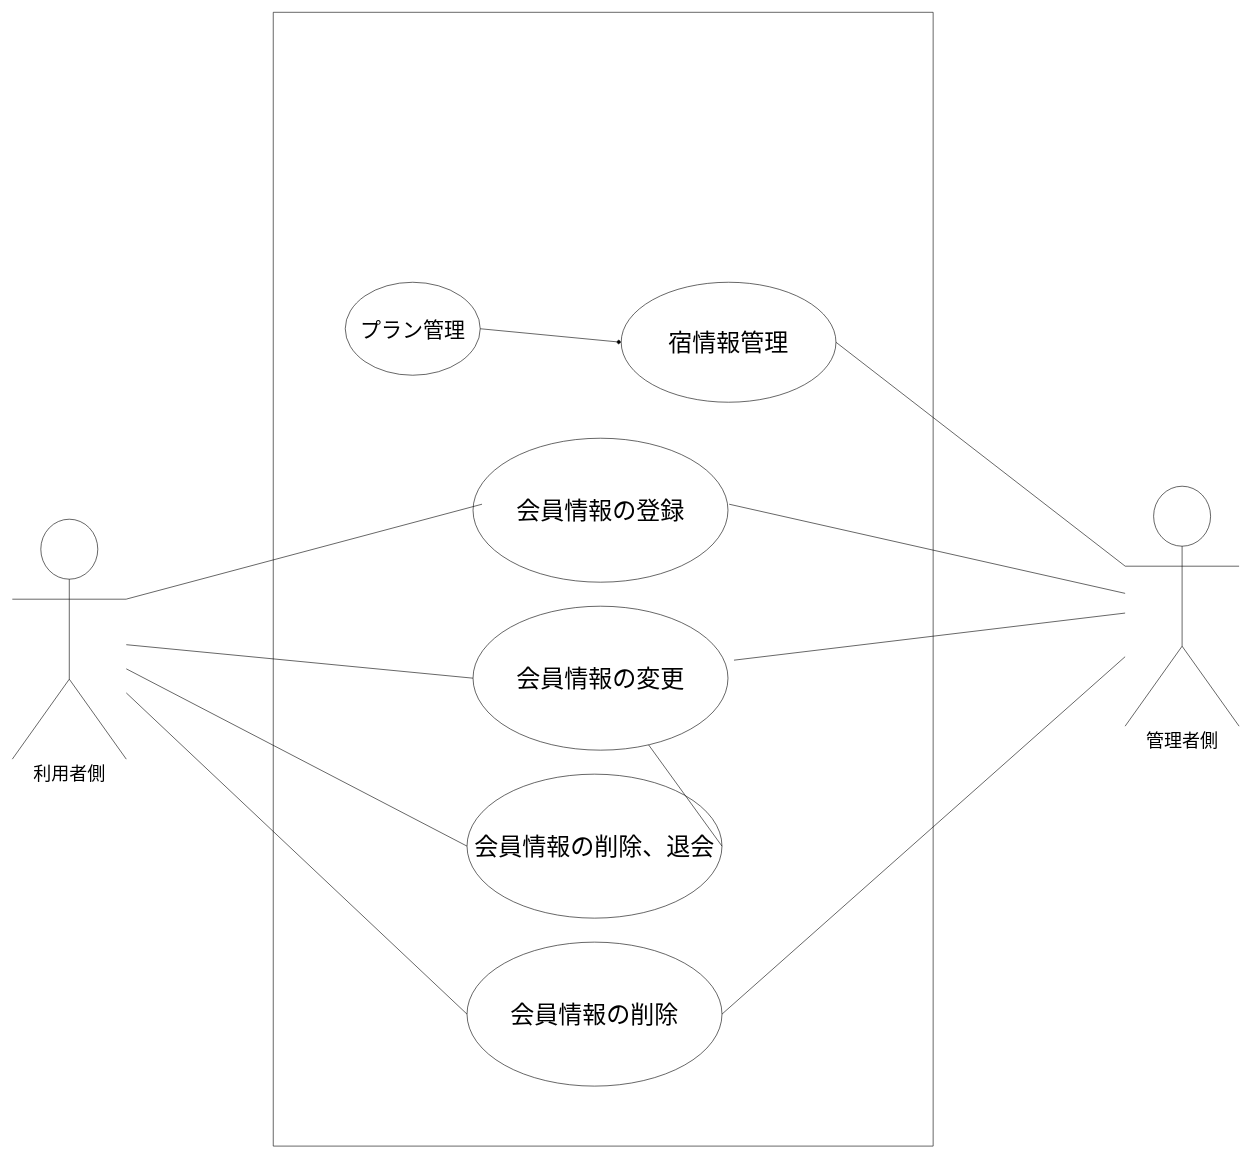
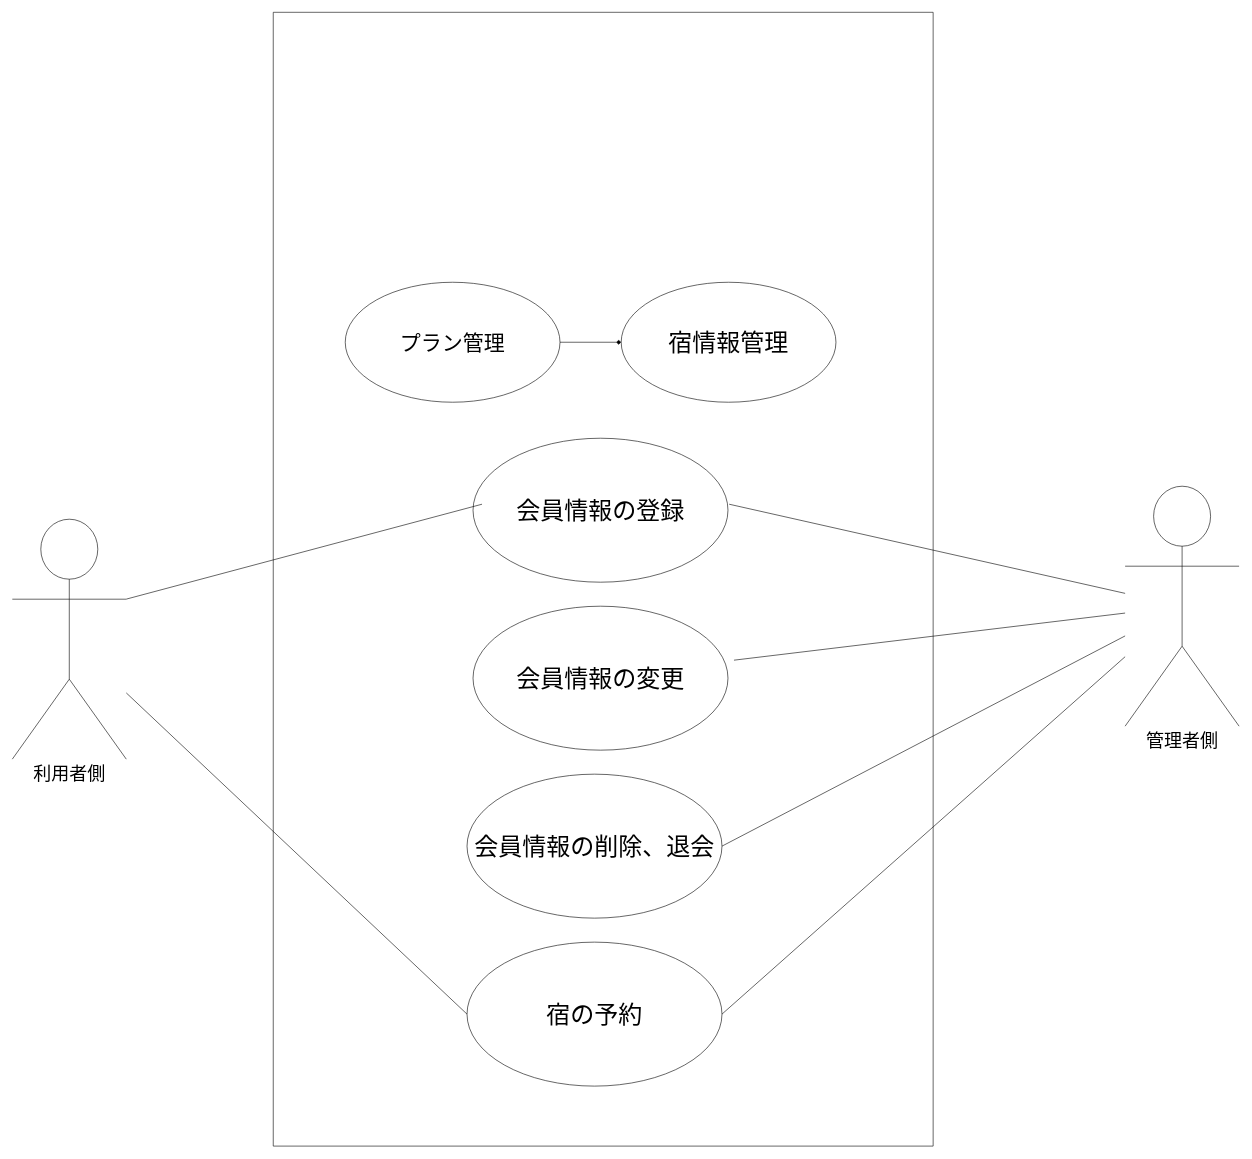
(413, 329) -> (453, 342)
(980, 453) -> none
(300, 662) -> none
(297, 758) -> none
(686, 796) -> (924, 741)
(595, 1014) -> (595, 1014)
